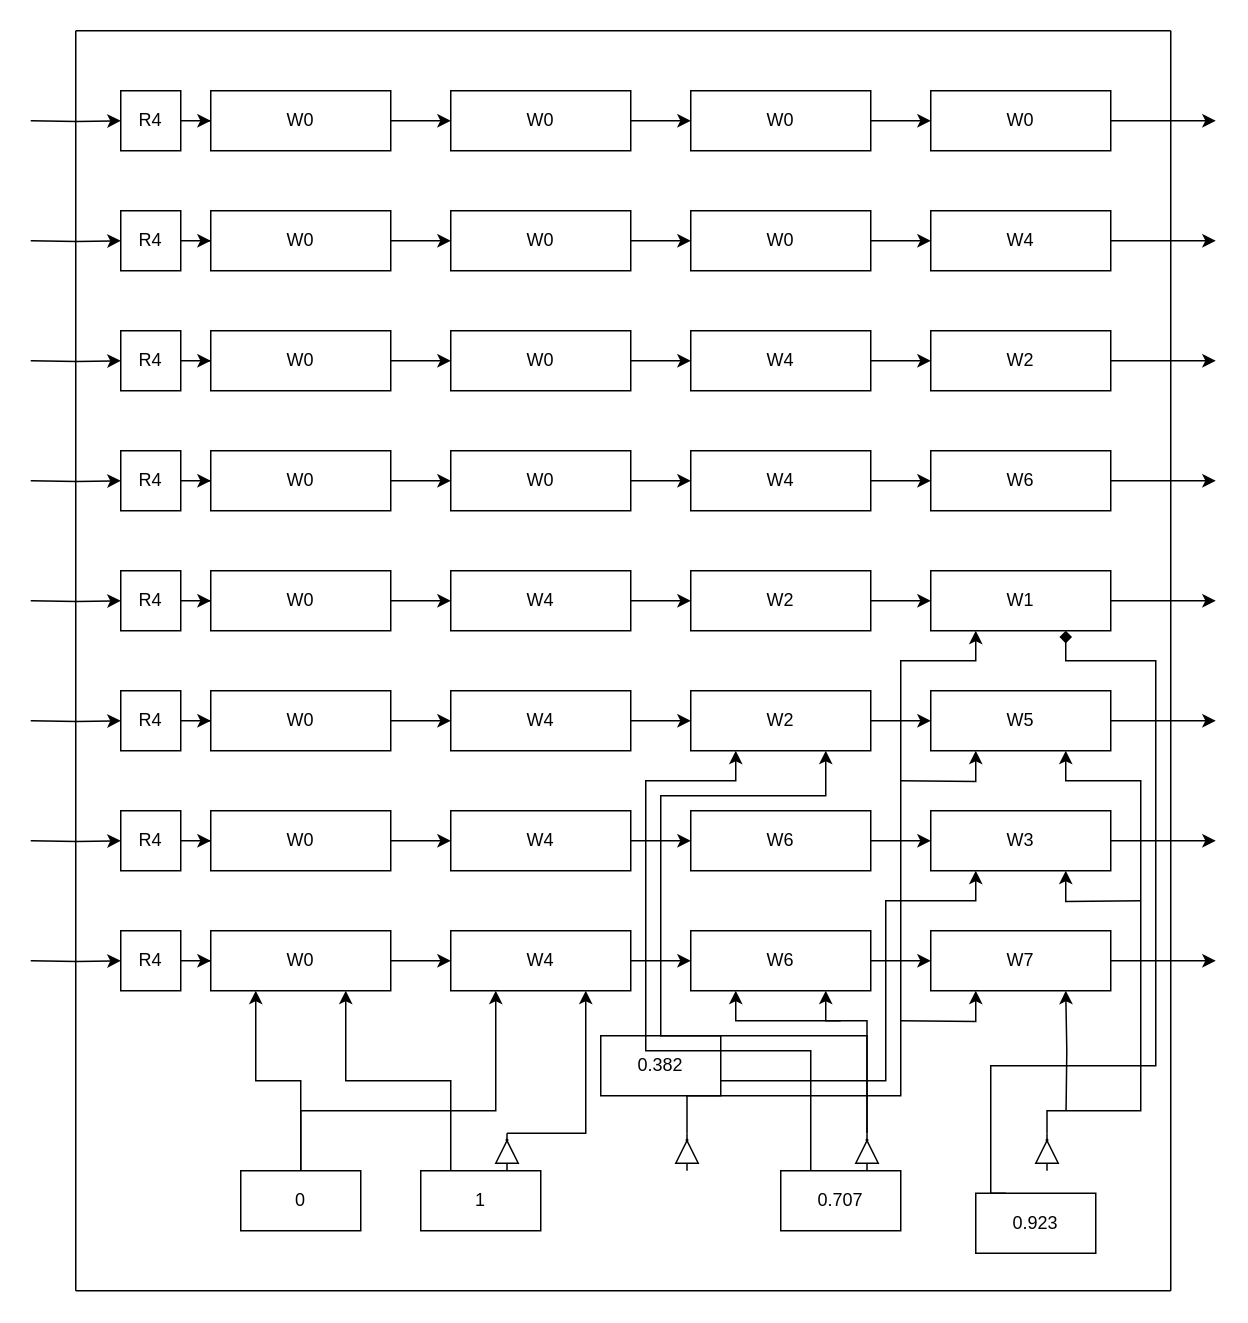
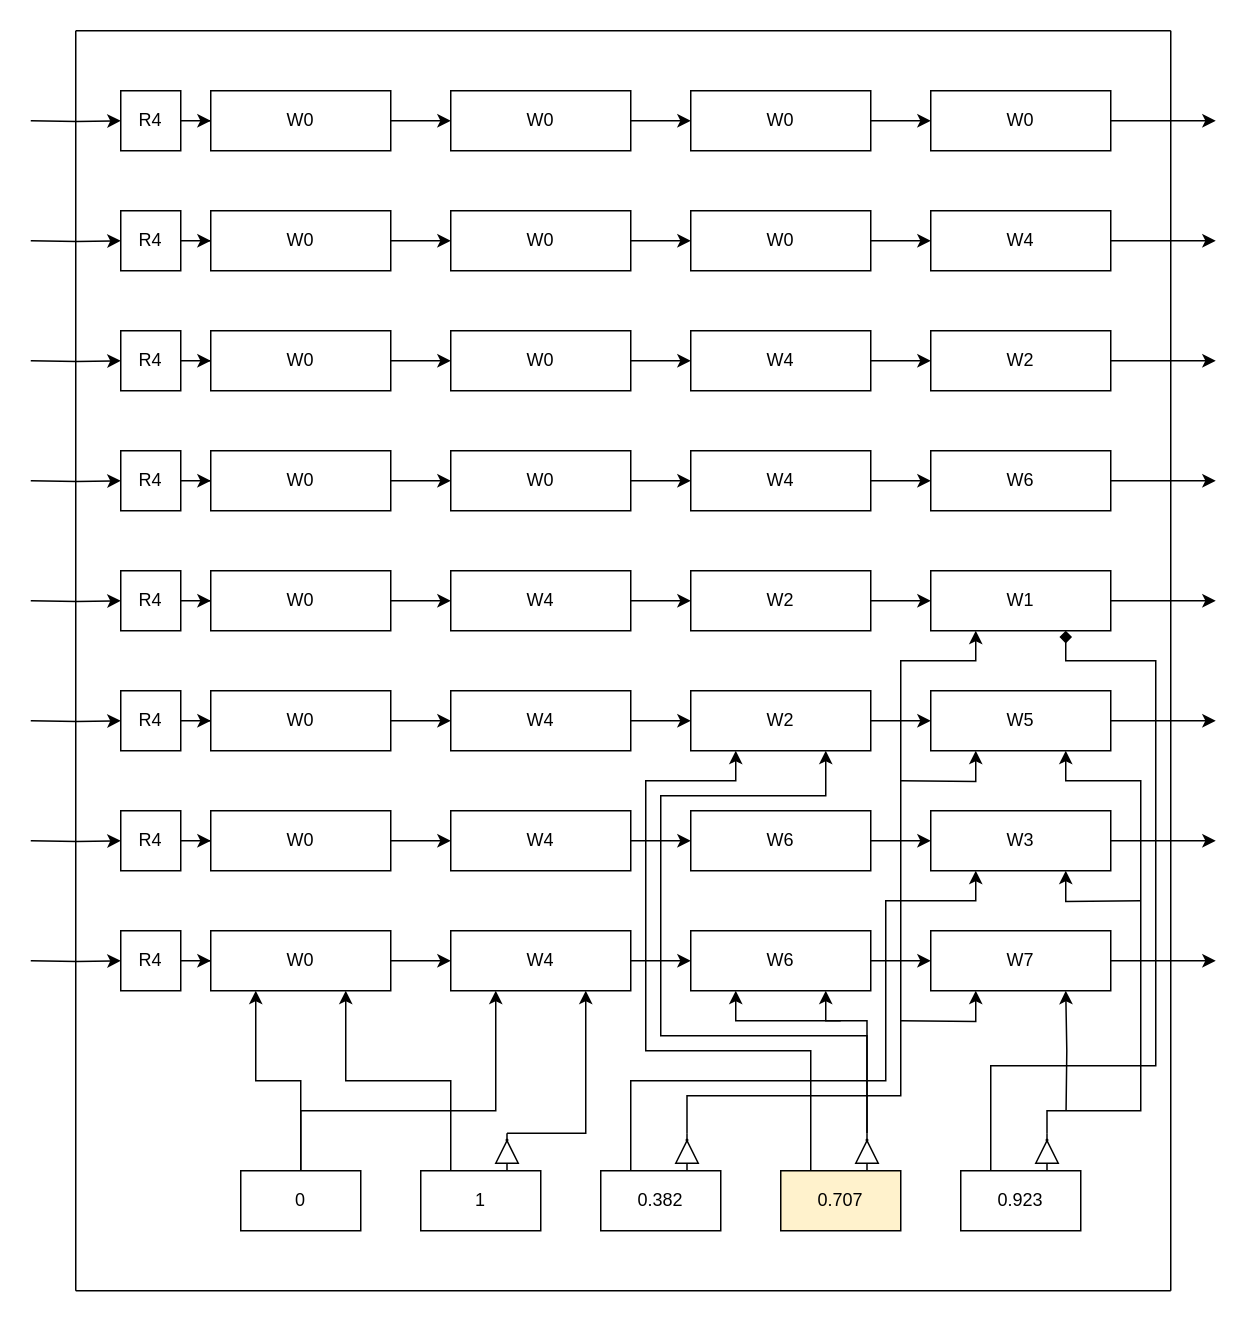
(661, 1066) -> (661, 1201)
(841, 1201) -> (841, 1201)
(1036, 1223) -> (1021, 1201)
